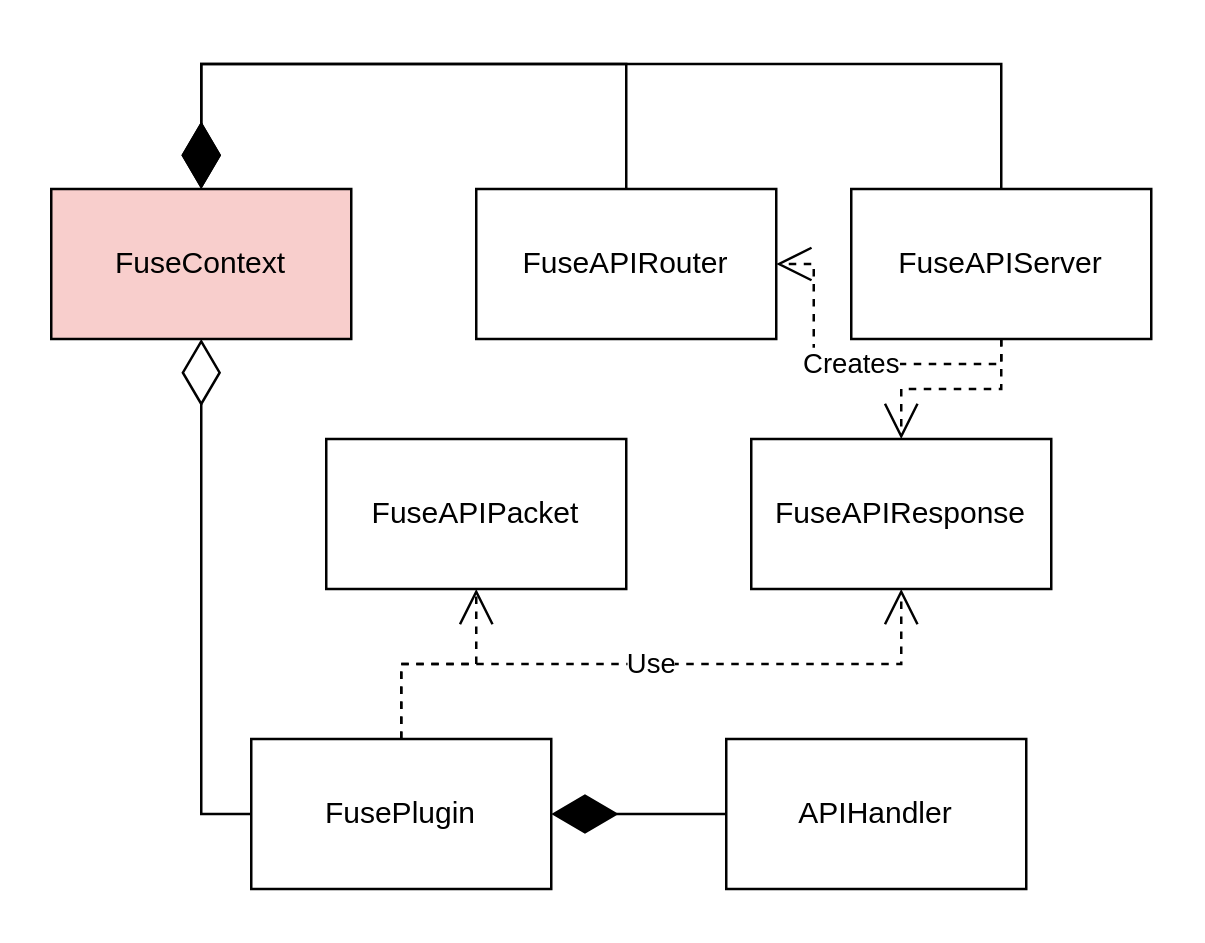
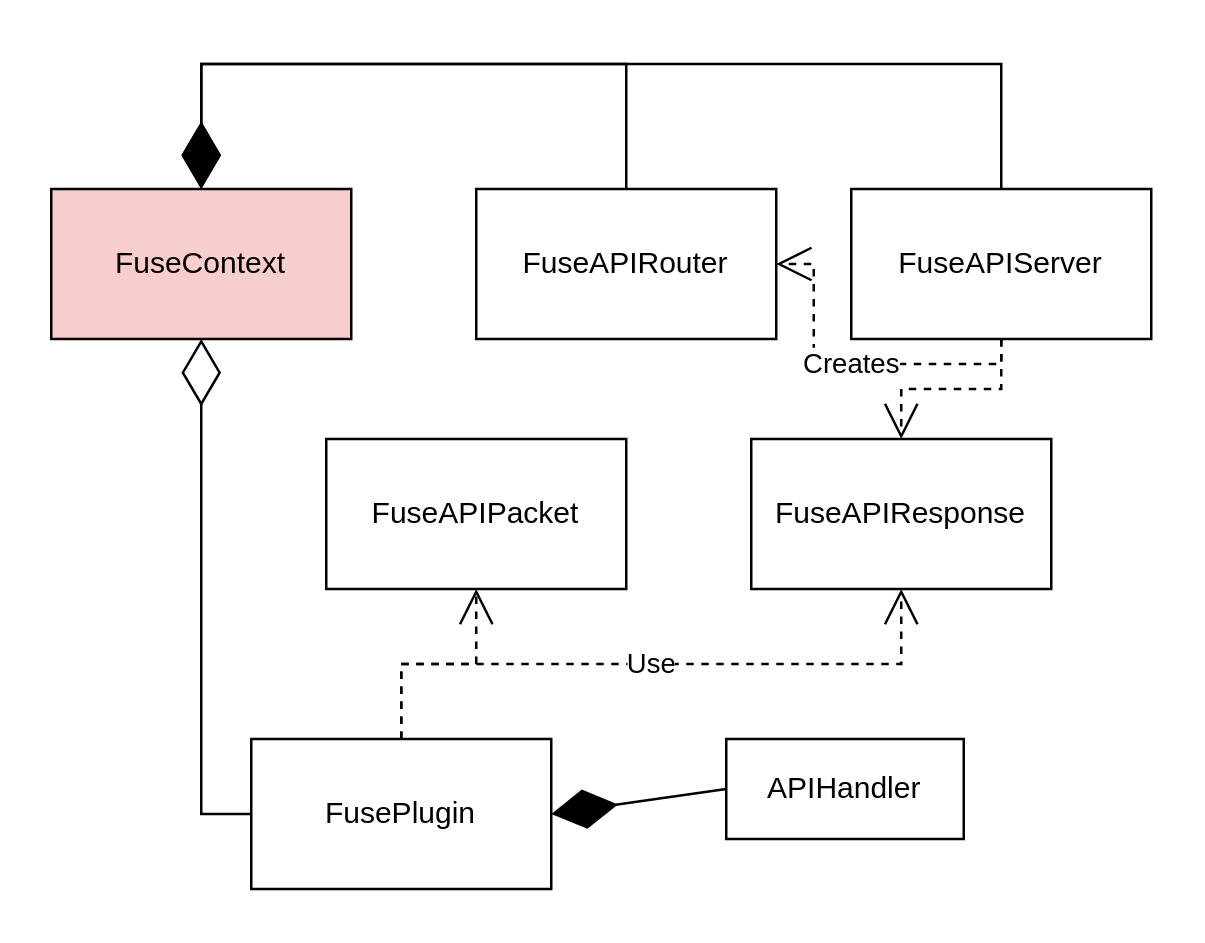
(876, 814) -> (845, 789)
